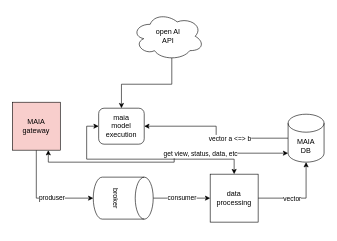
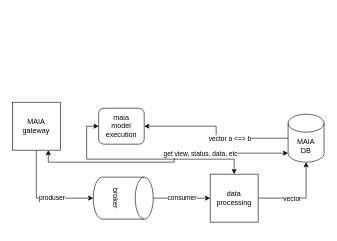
(168, 36) -> none
(122, 93) -> none
(36, 126) -> (36, 126)
